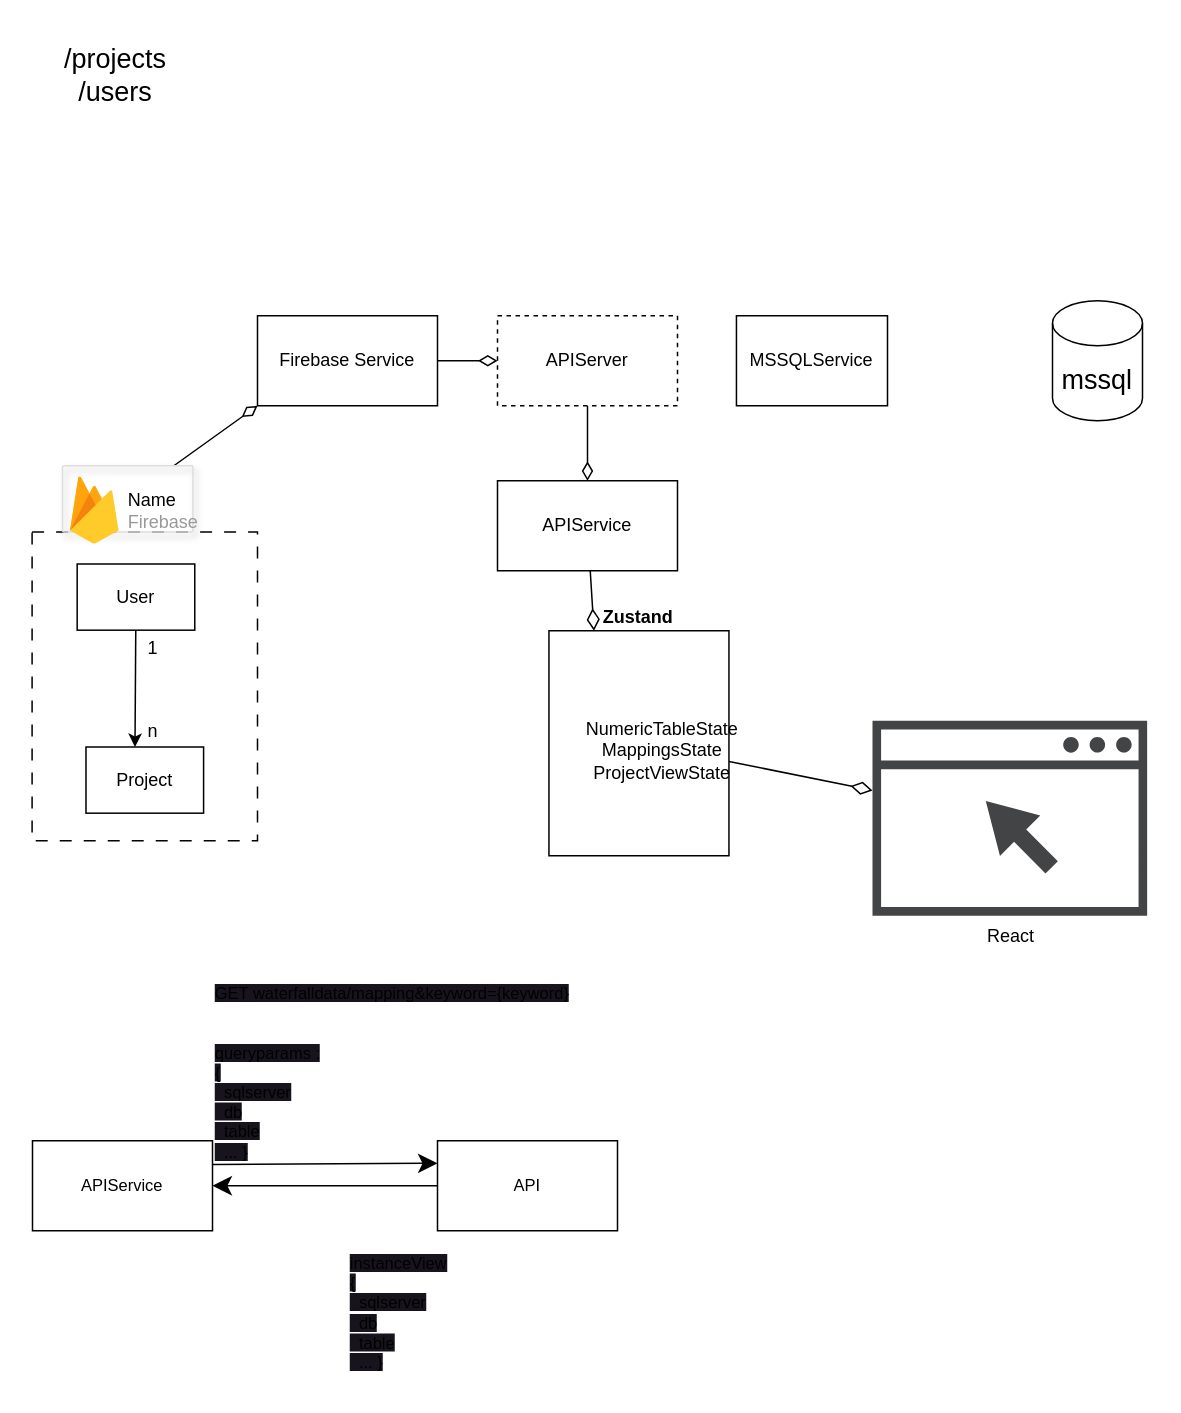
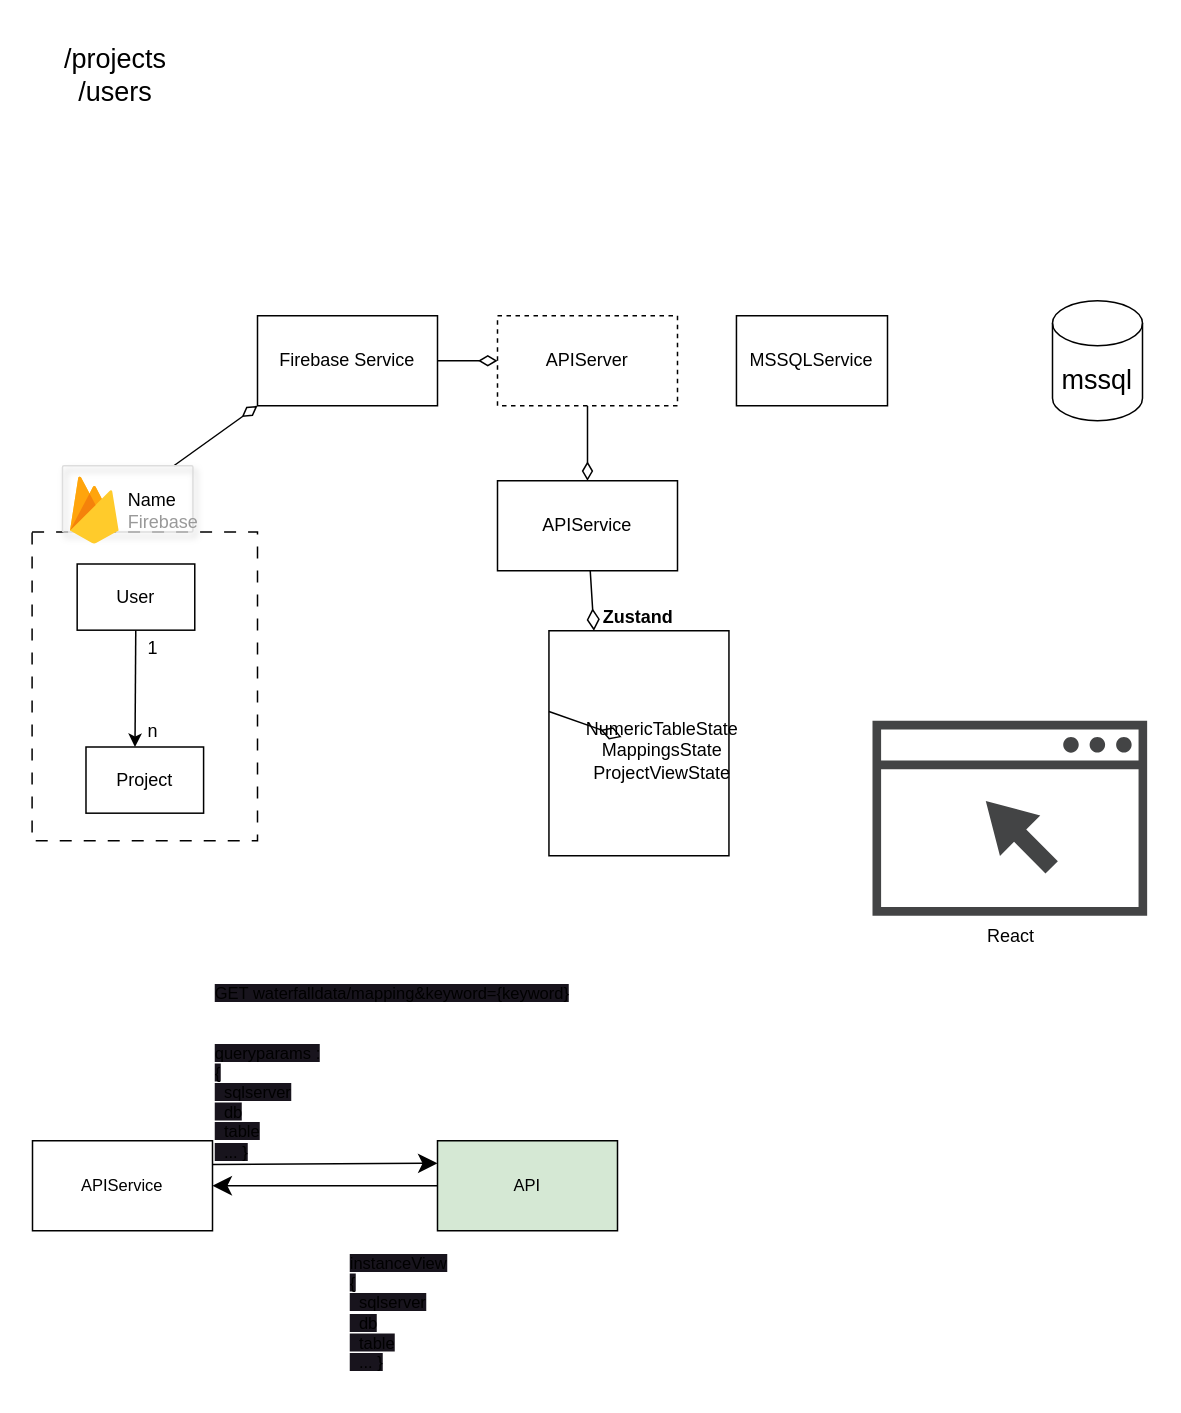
(790, 774) -> (575, 721)
(527, 1186) -> (527, 1186)
